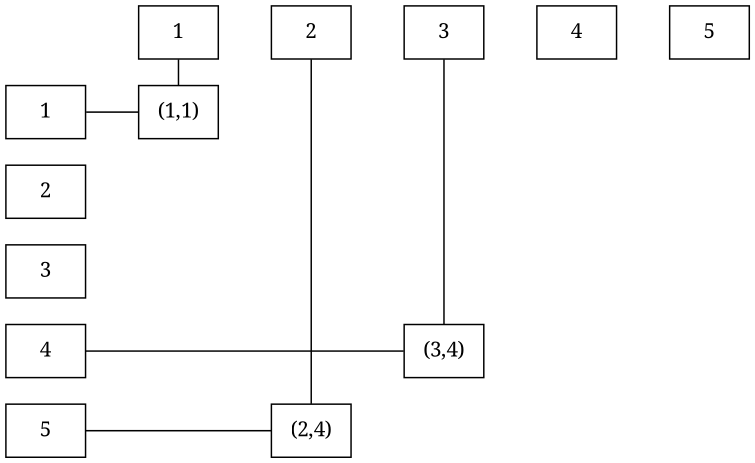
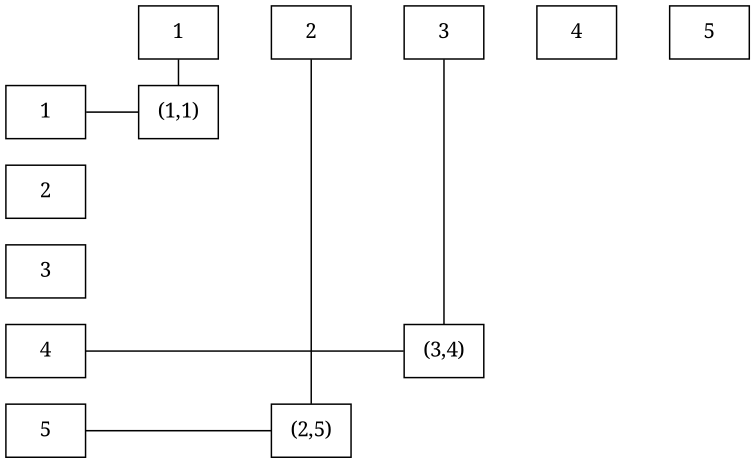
(311, 431) -> (311, 431)
